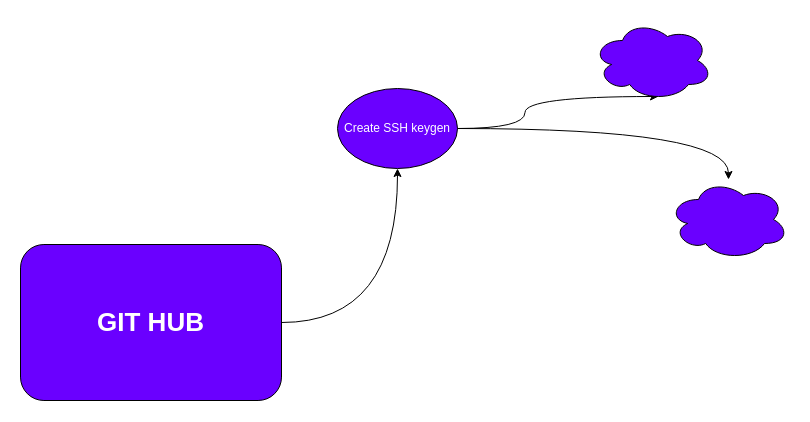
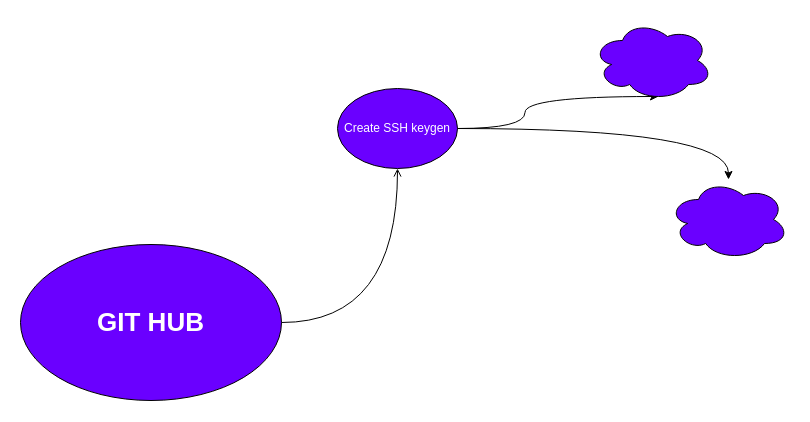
(397, 176) -> (397, 174)
(151, 323) -> (151, 323)
